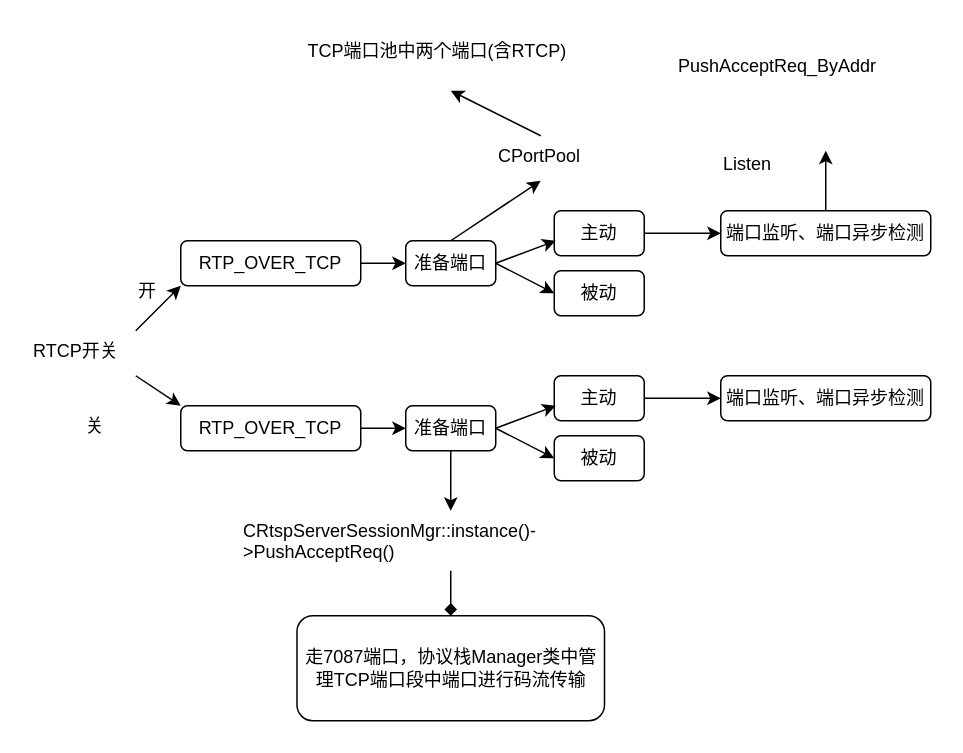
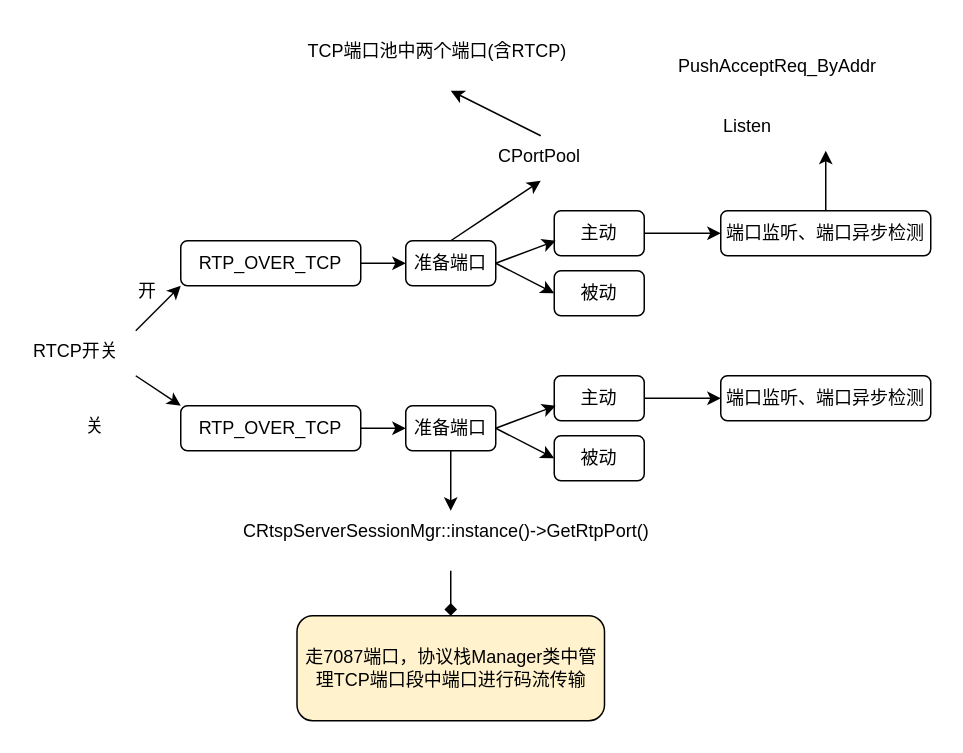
(751, 166) -> (751, 128)
(452, 543) -> (452, 543)
(451, 668) -> (451, 668)
